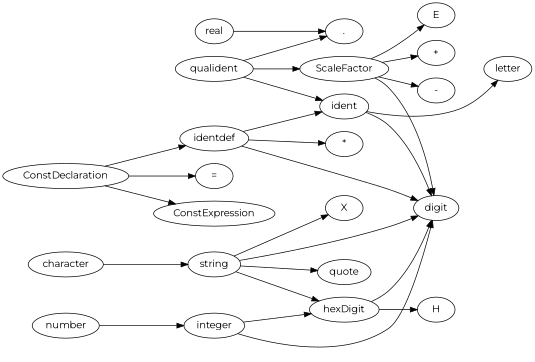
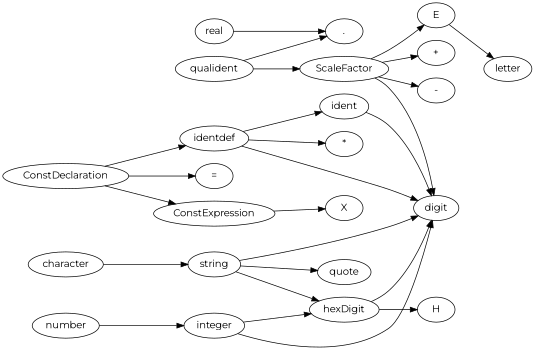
(280, 88) -> none
(434, 115) -> (469, 39)
(278, 237) -> (296, 210)
